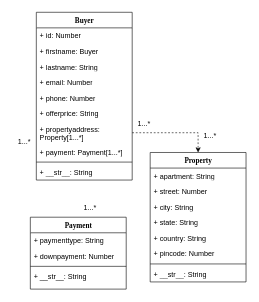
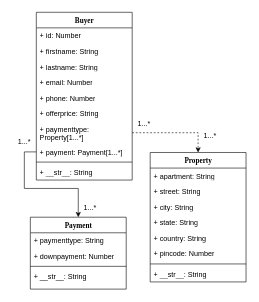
(72, 52) -> (74, 52)
(85, 134) -> (85, 134)
none -> (49, 189)
(183, 192) -> (182, 192)
